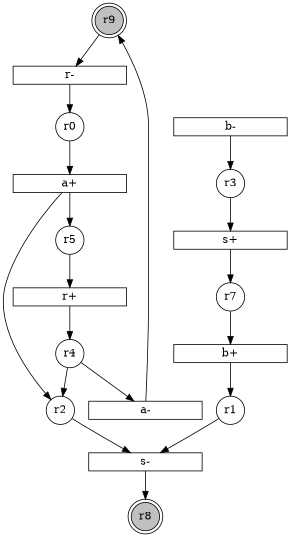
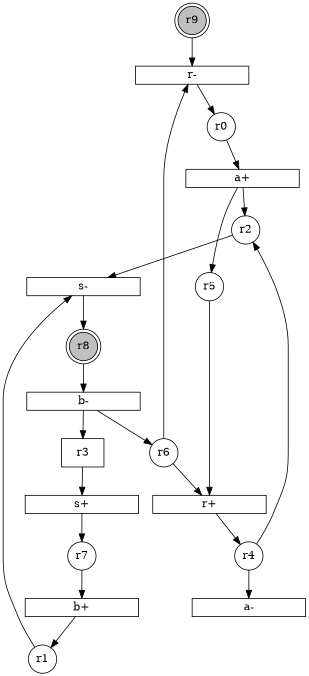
(230, 183) -> (83, 453)
(149, 219) -> none
none -> (83, 374)
none -> (164, 453)
